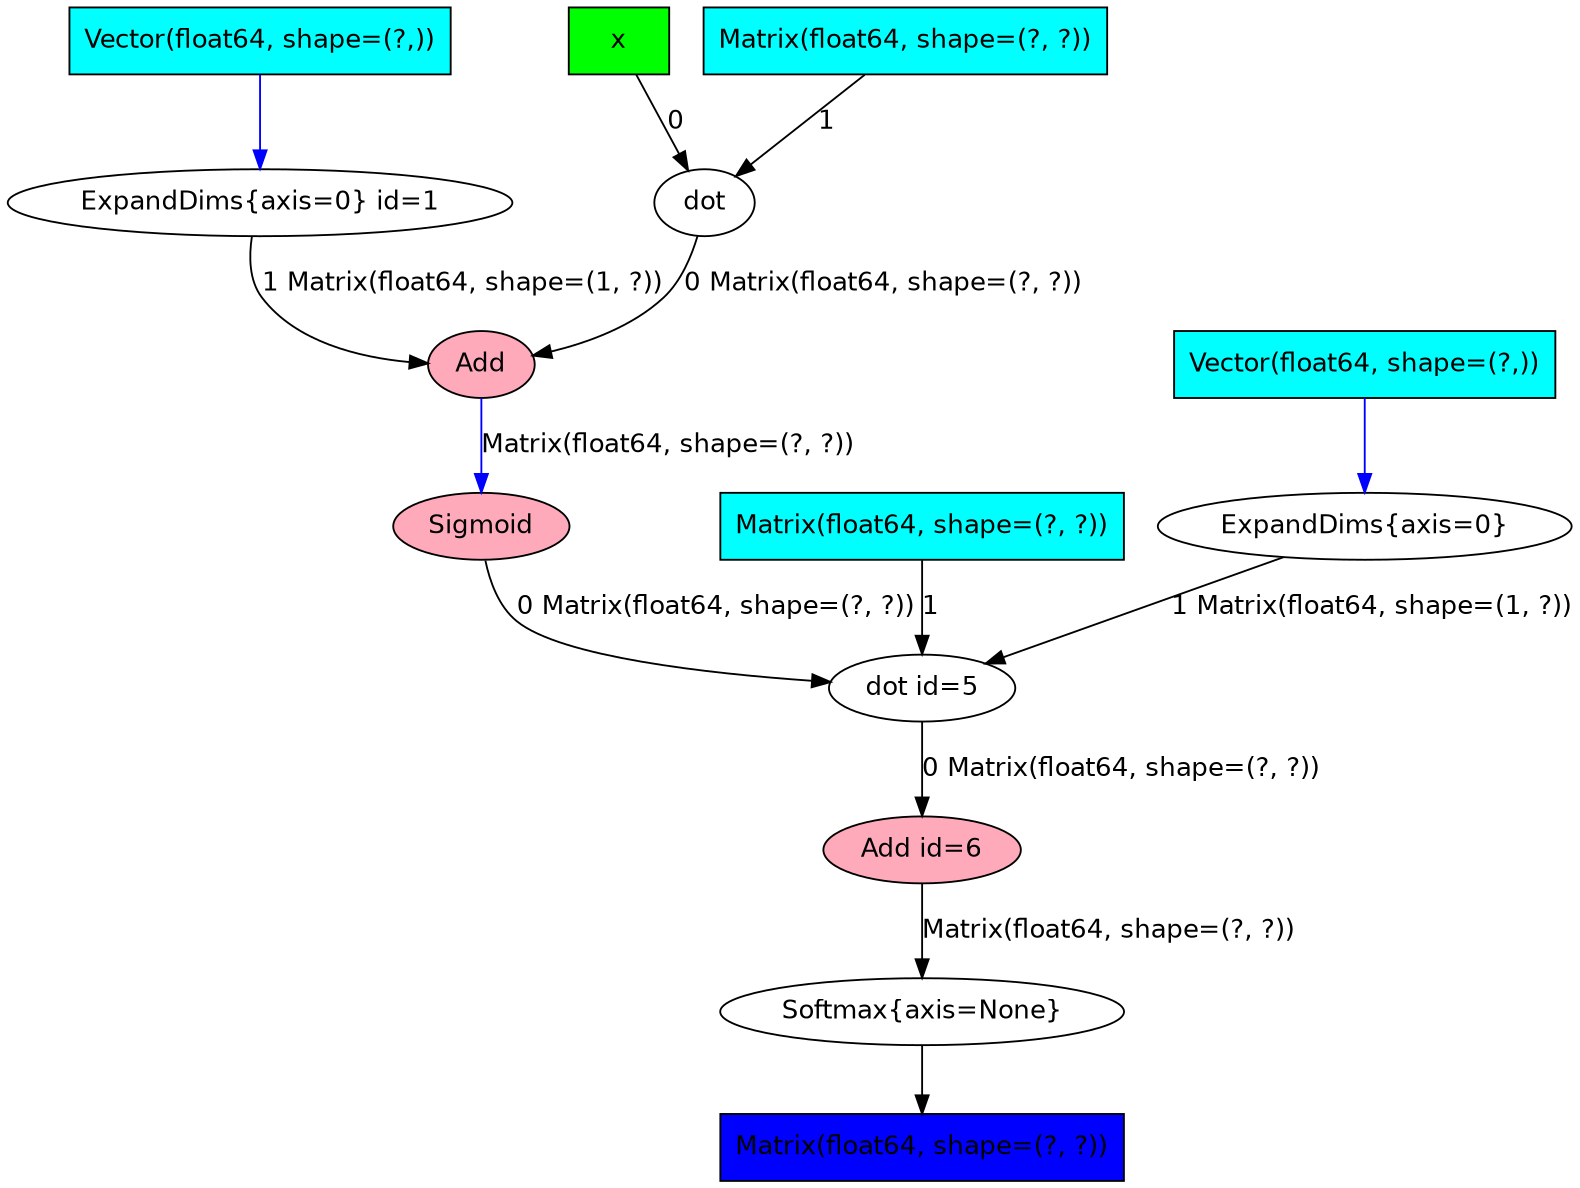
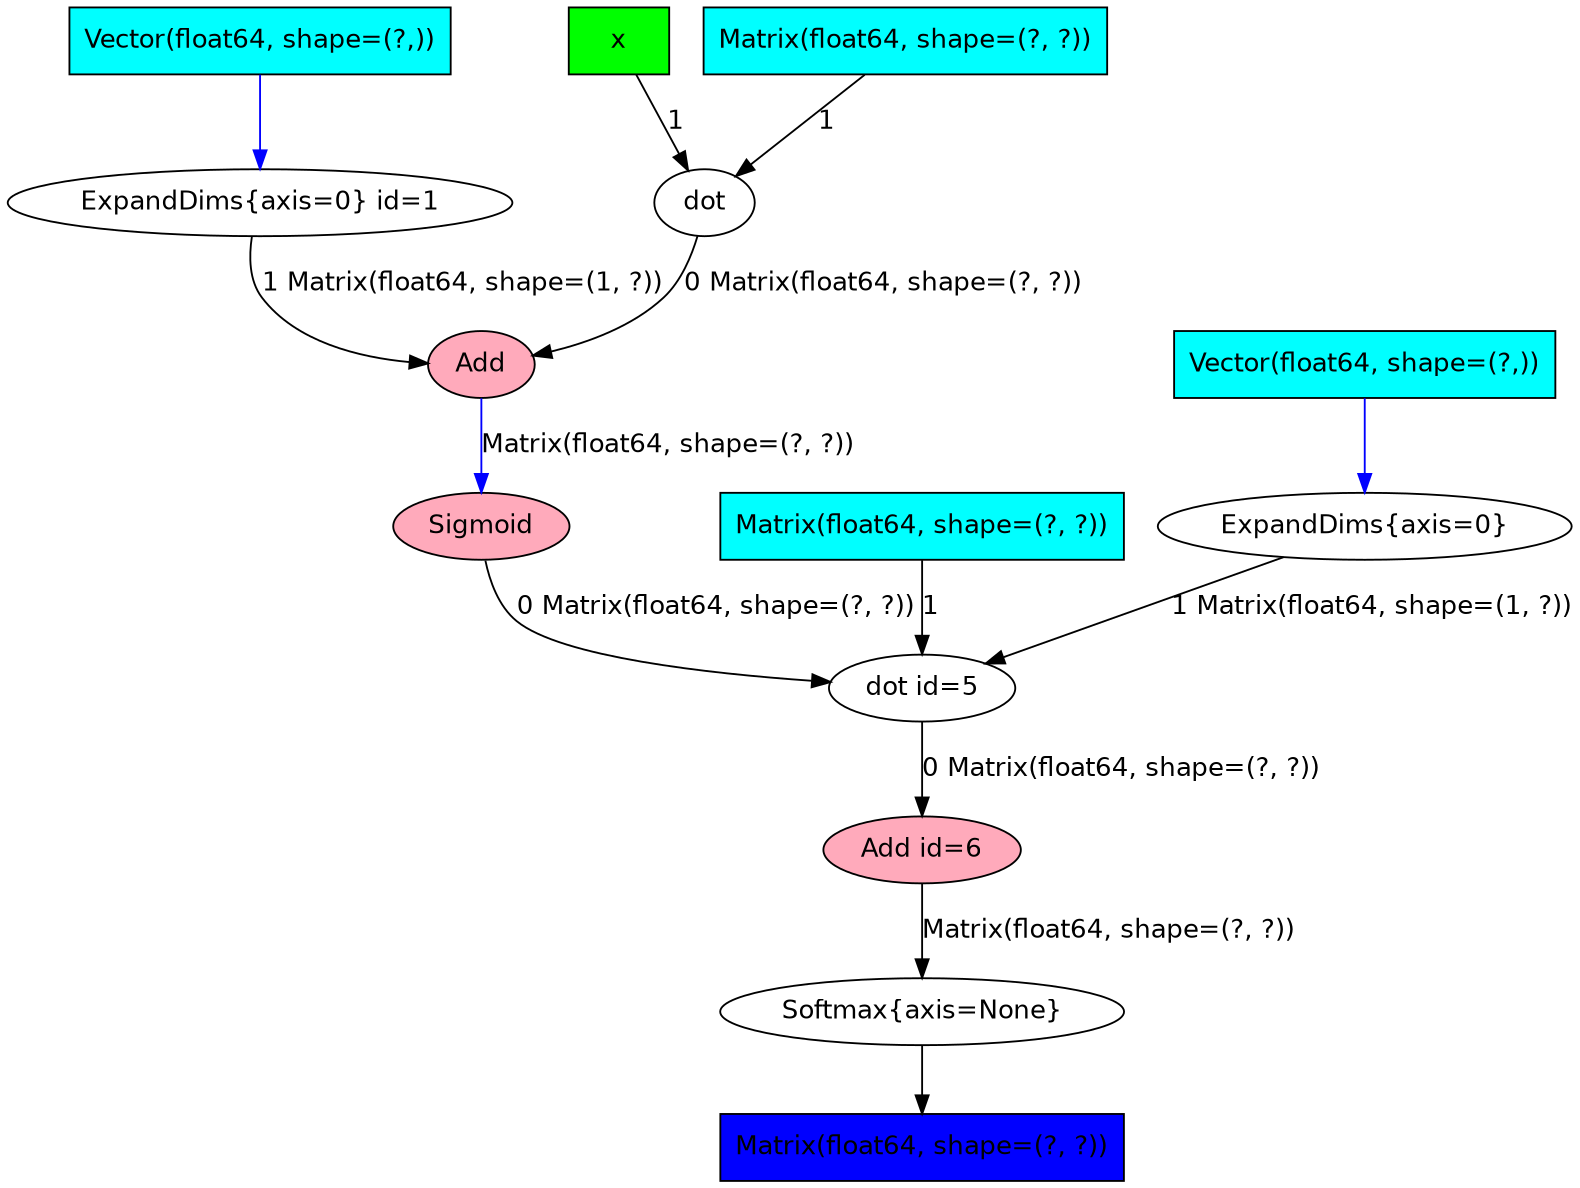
(677, 122) -> (677, 122)
